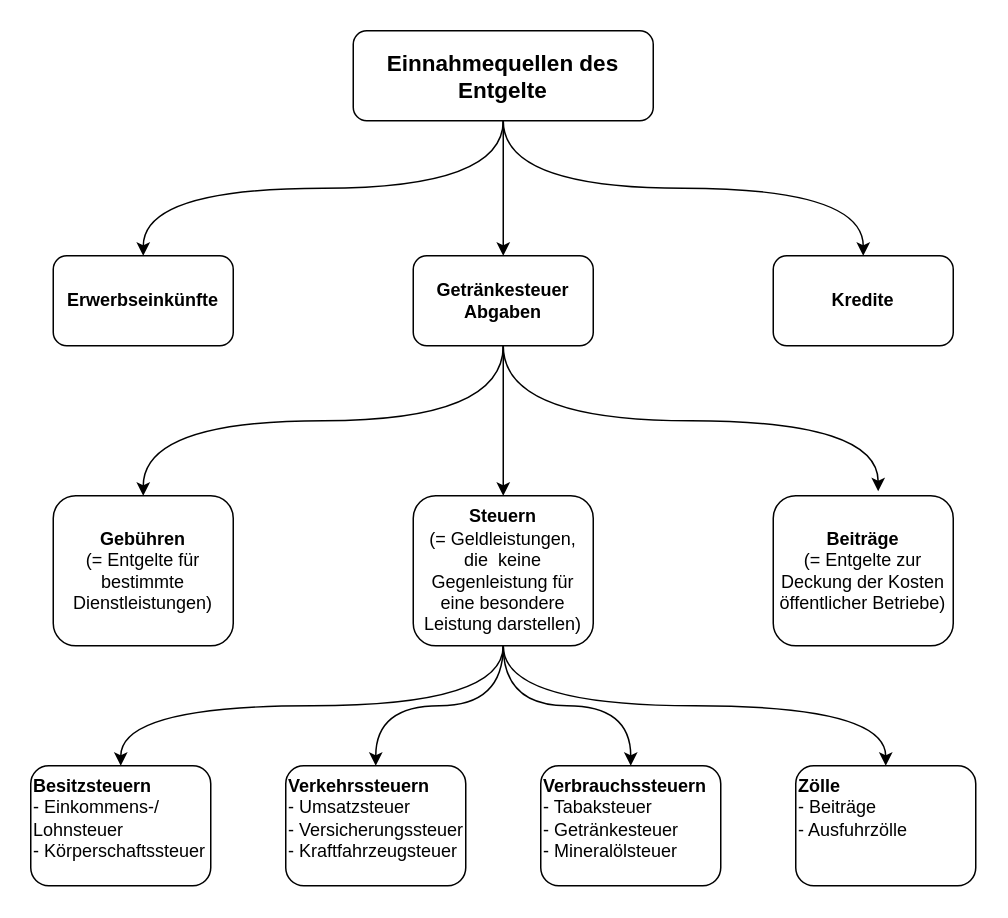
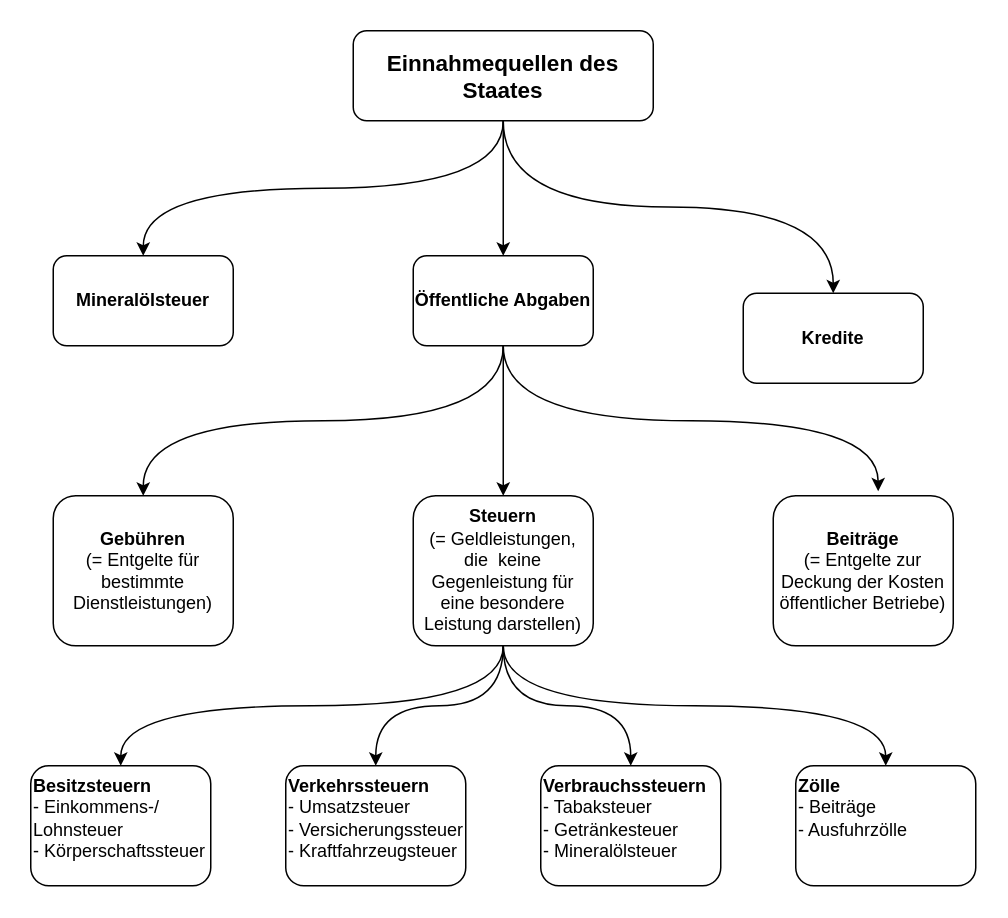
(503, 76) -> (503, 76)
(143, 301) -> (143, 301)
(503, 301) -> (503, 301)
(863, 301) -> (833, 338)
